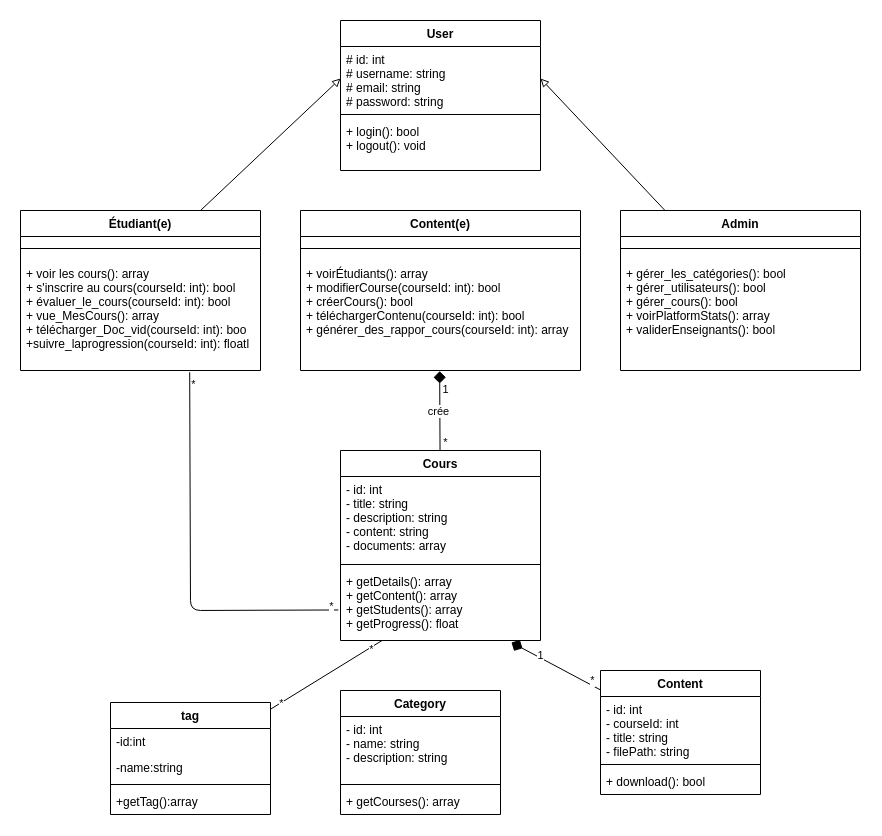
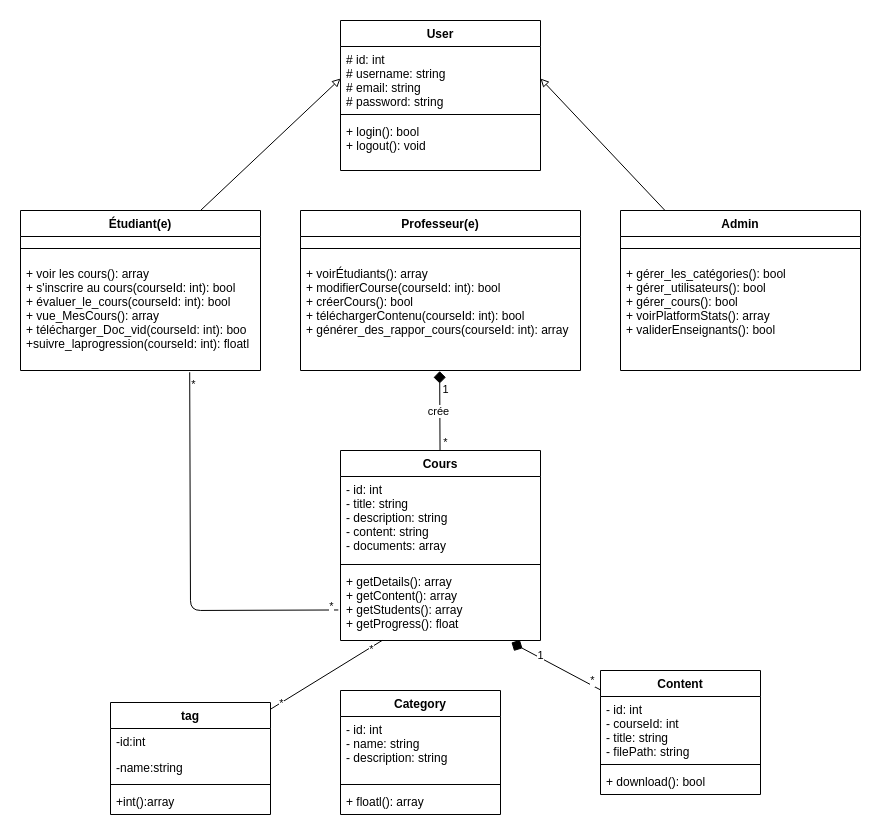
(440, 224) -> (440, 224)
(165, 802) -> (153, 802)
(412, 802) -> (395, 802)
